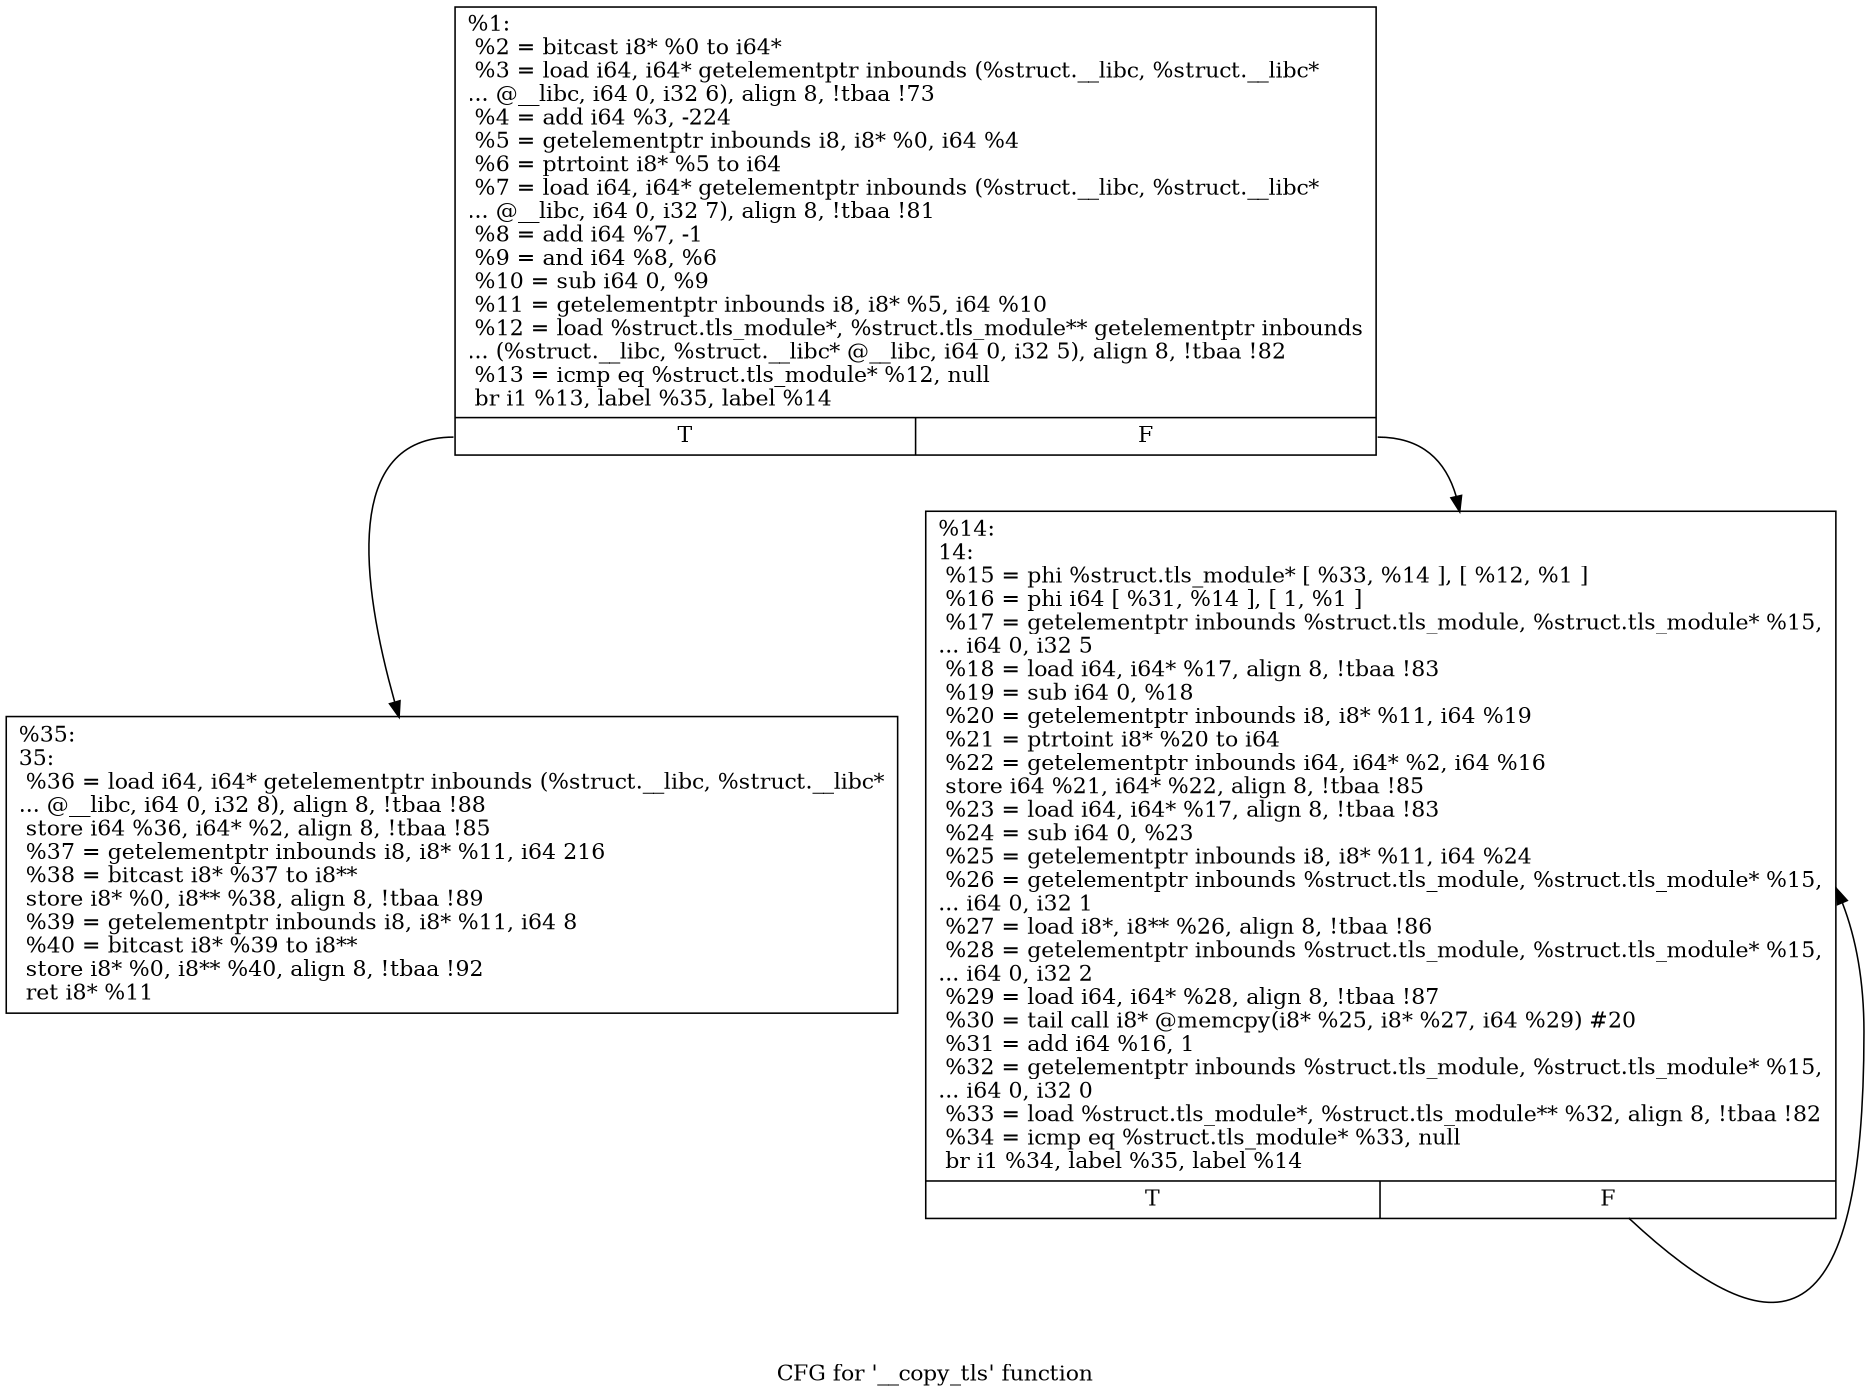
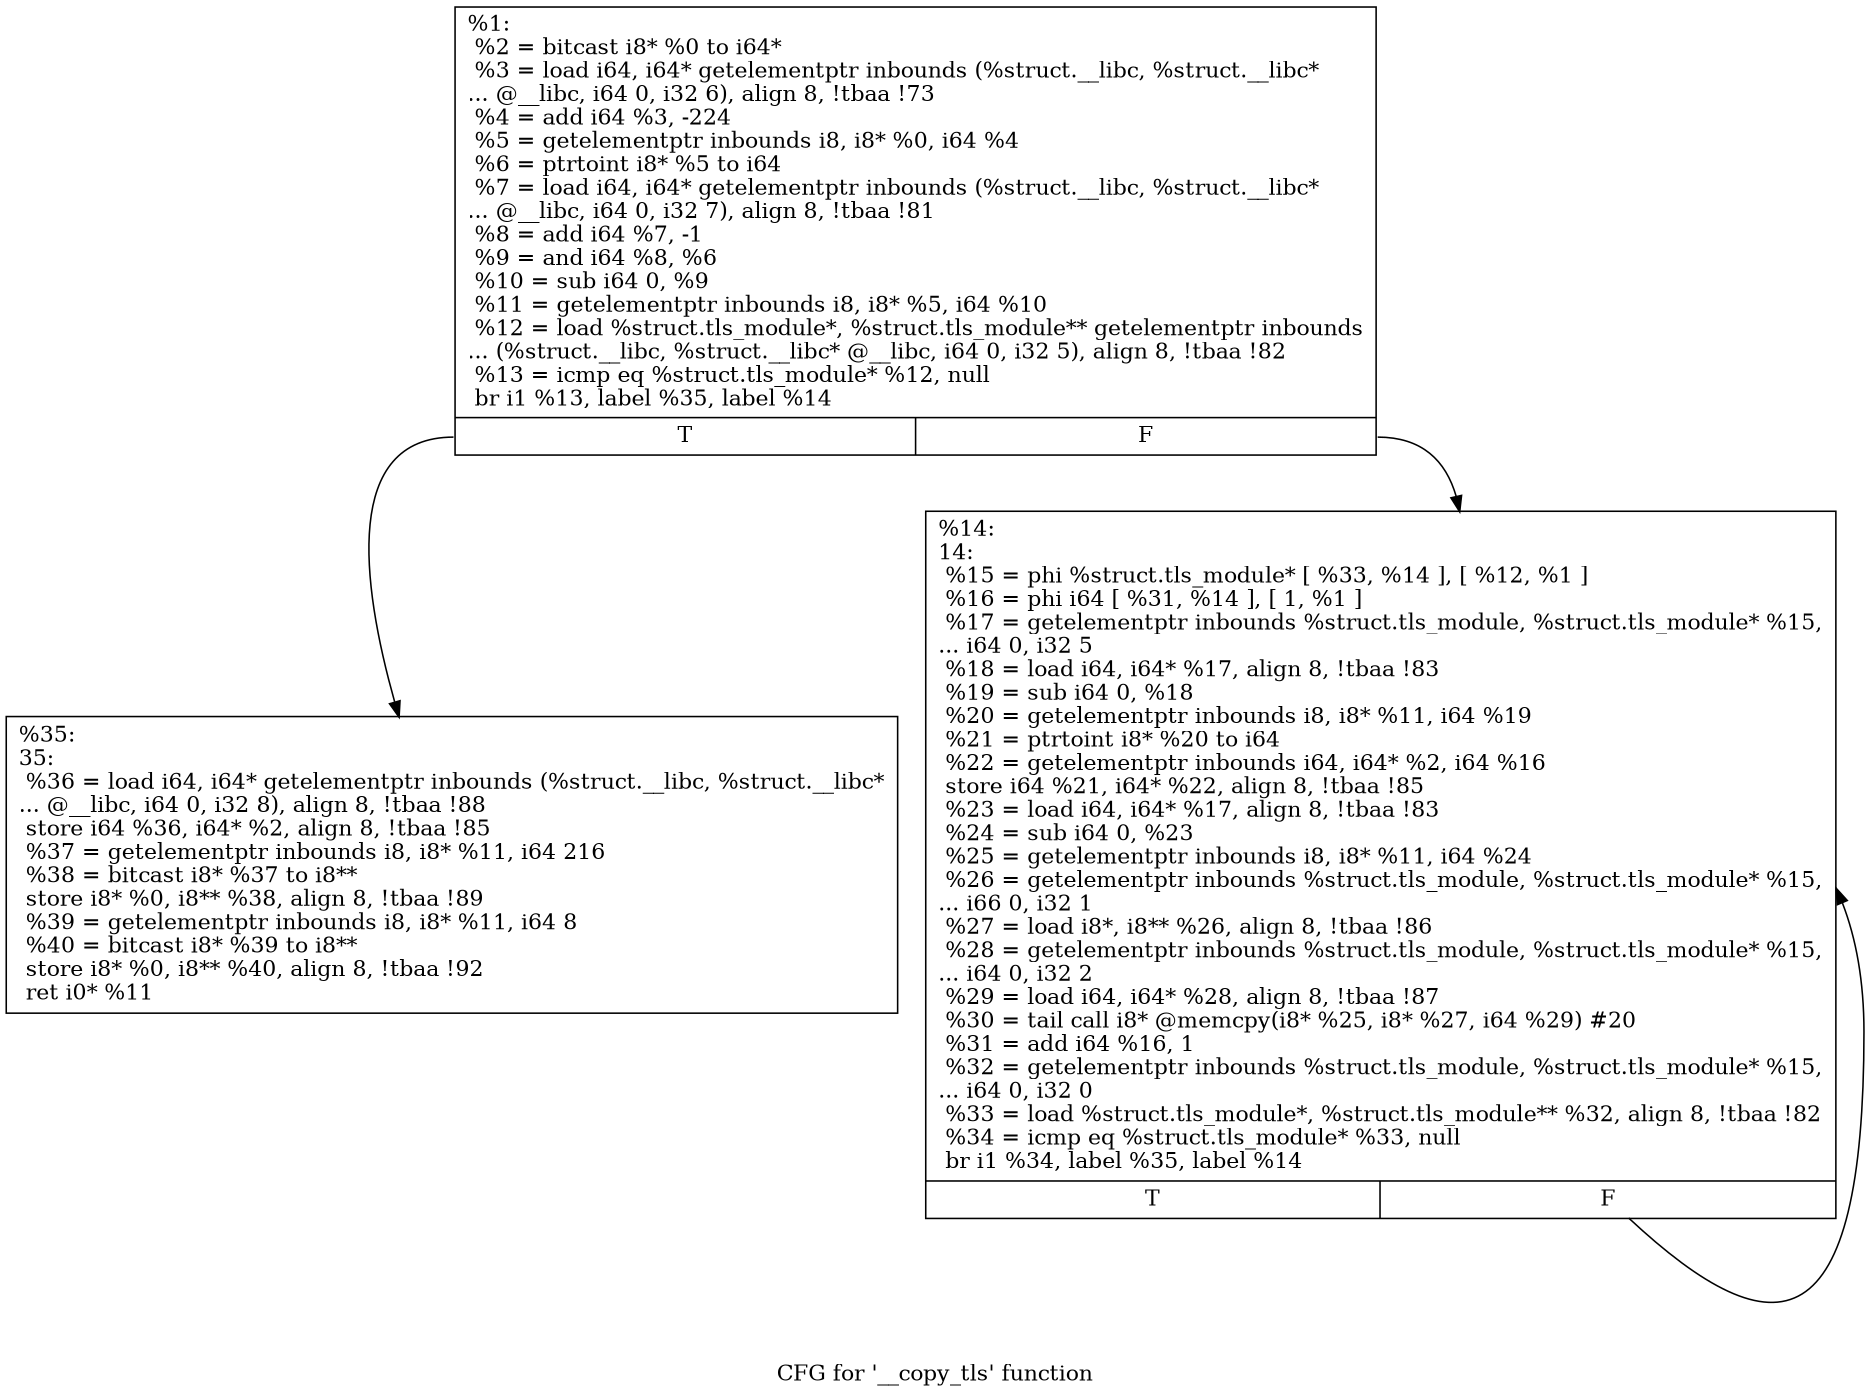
(1016, 904) -> (1016, 904)
(87, 993) -> (87, 993)
